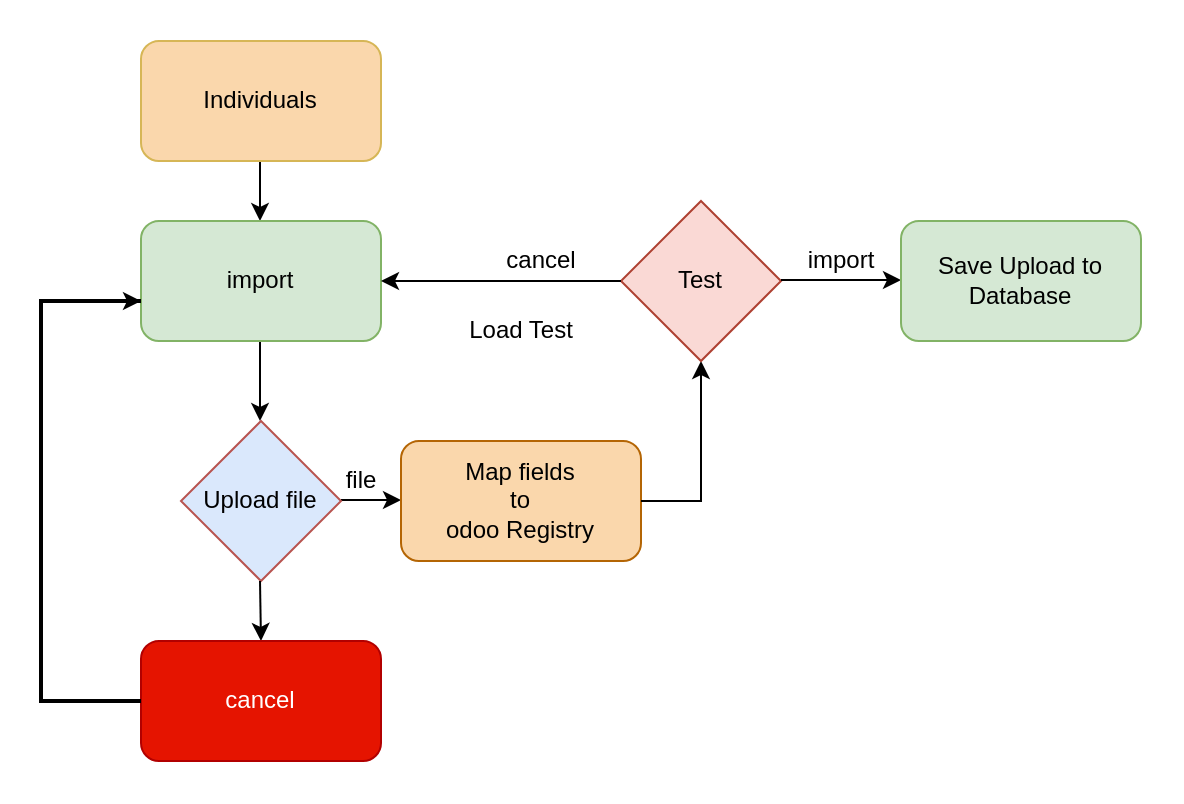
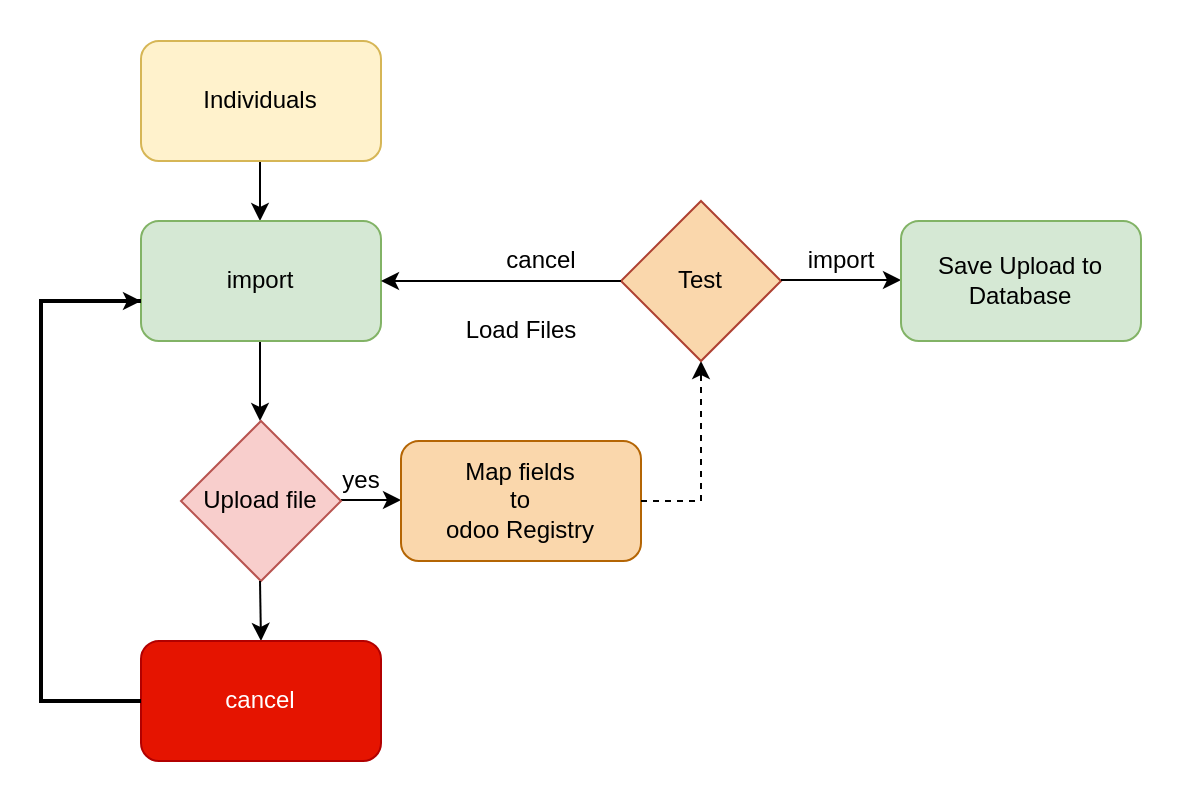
(261, 101) -> (261, 101)
(701, 281) -> (701, 281)
(522, 331) -> (522, 331)
(701, 468) -> (701, 468)
(362, 481) -> (362, 481)
(261, 501) -> (261, 501)
